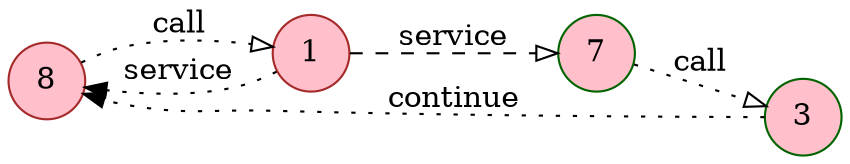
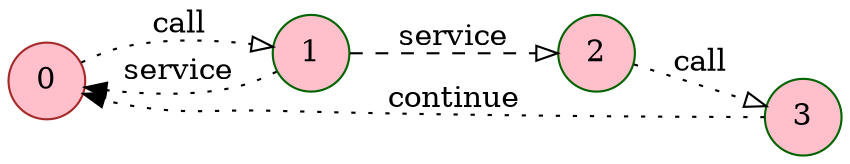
(311, 53) -> (311, 53)
(597, 53) -> (597, 53)
(47, 81) -> (47, 81)
